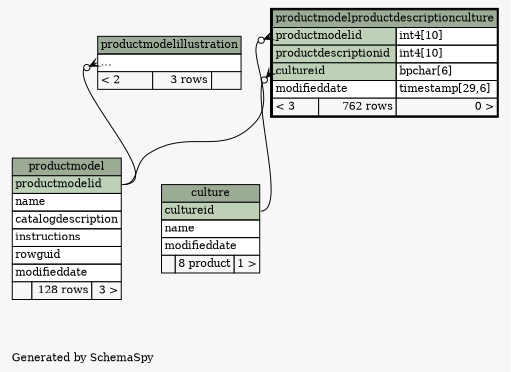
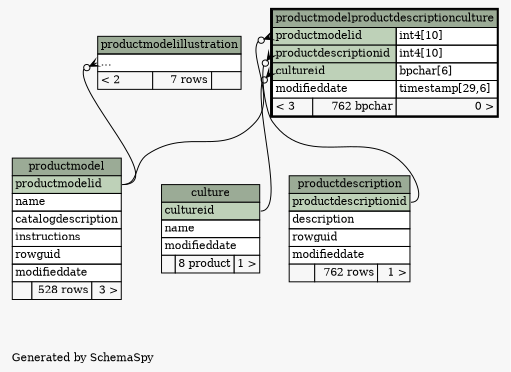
(190, 80) -> (190, 80)
(368, 107) -> (362, 107)
none -> (349, 229)
(63, 290) -> (63, 290)
